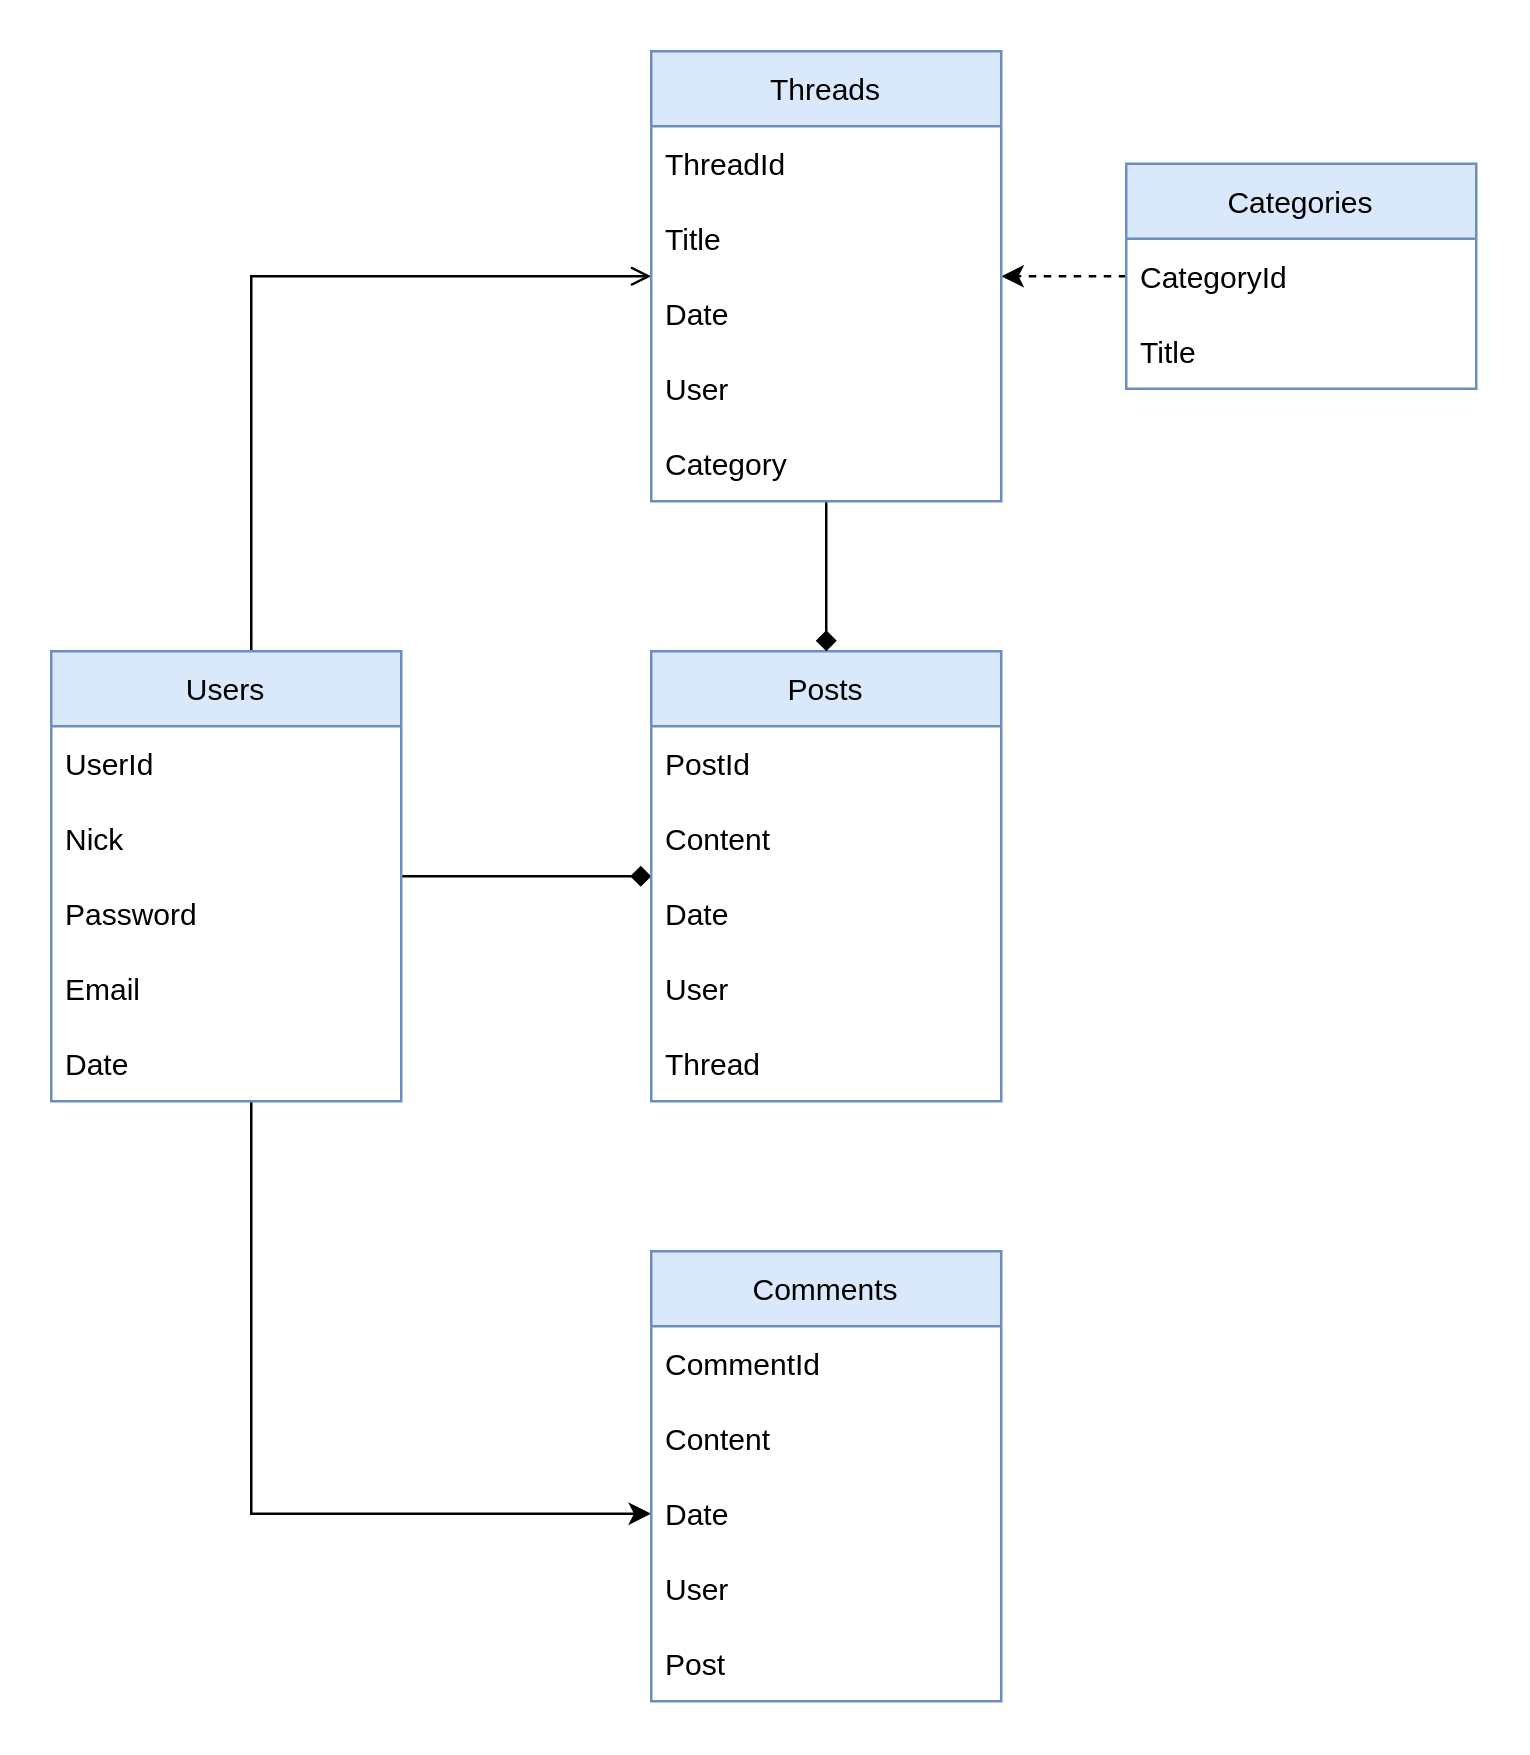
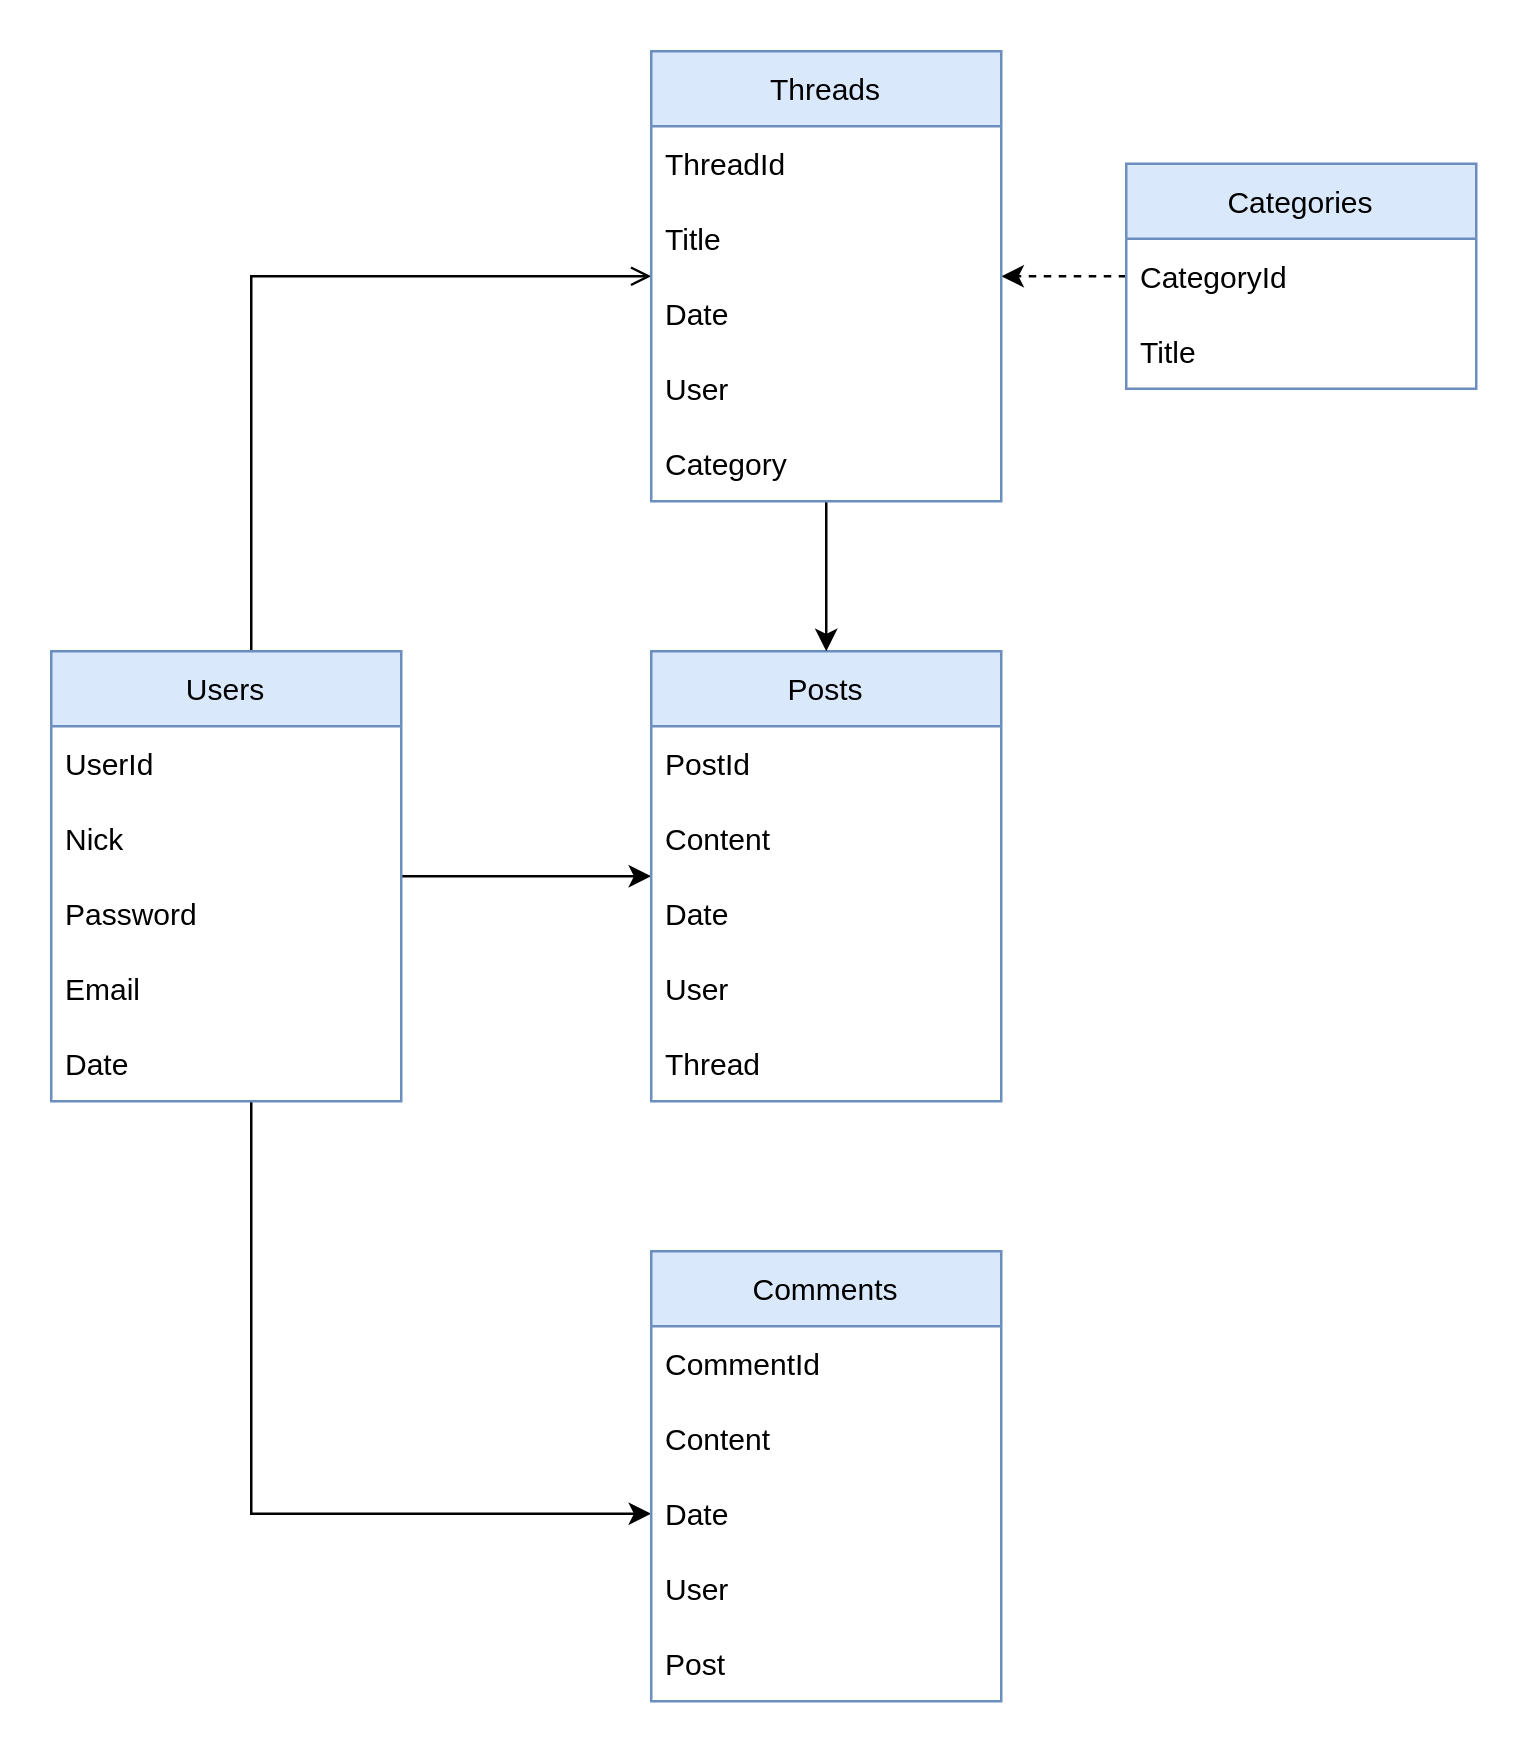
(826, 631) -> (826, 632)
(631, 876) -> (632, 876)
